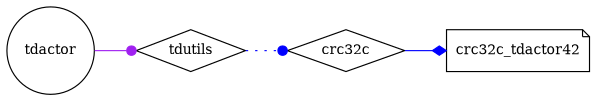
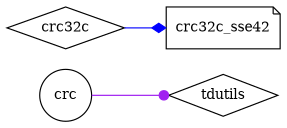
(51, 51) -> (66, 95)
(262, 51) -> none
(518, 51) -> (223, 28)
